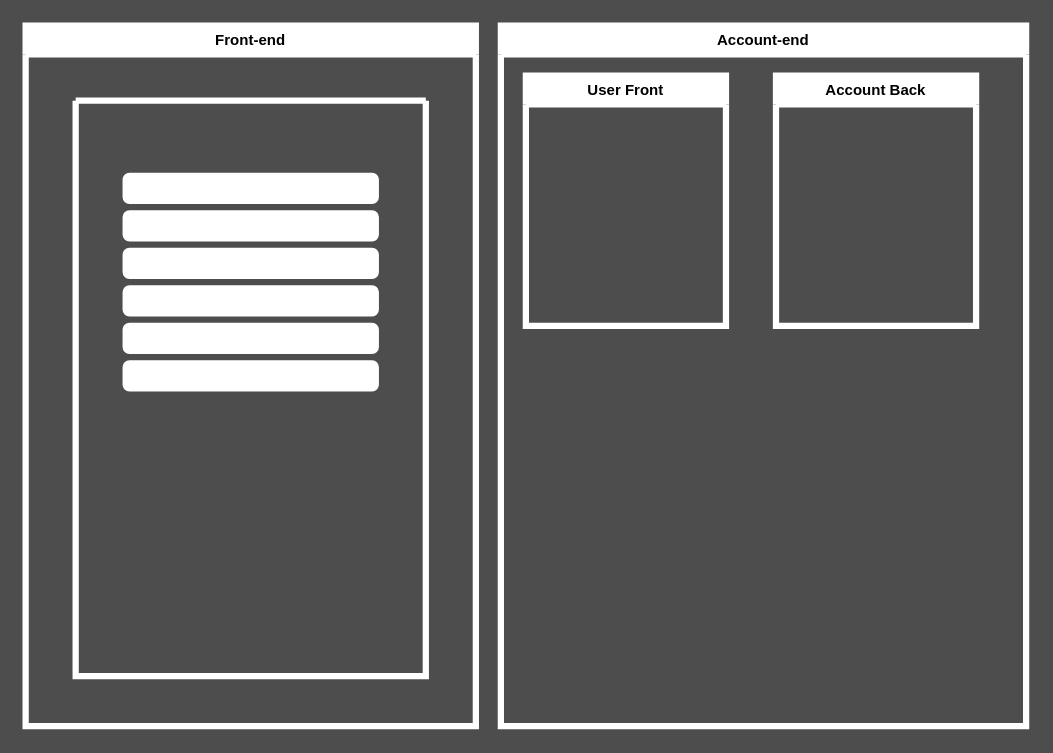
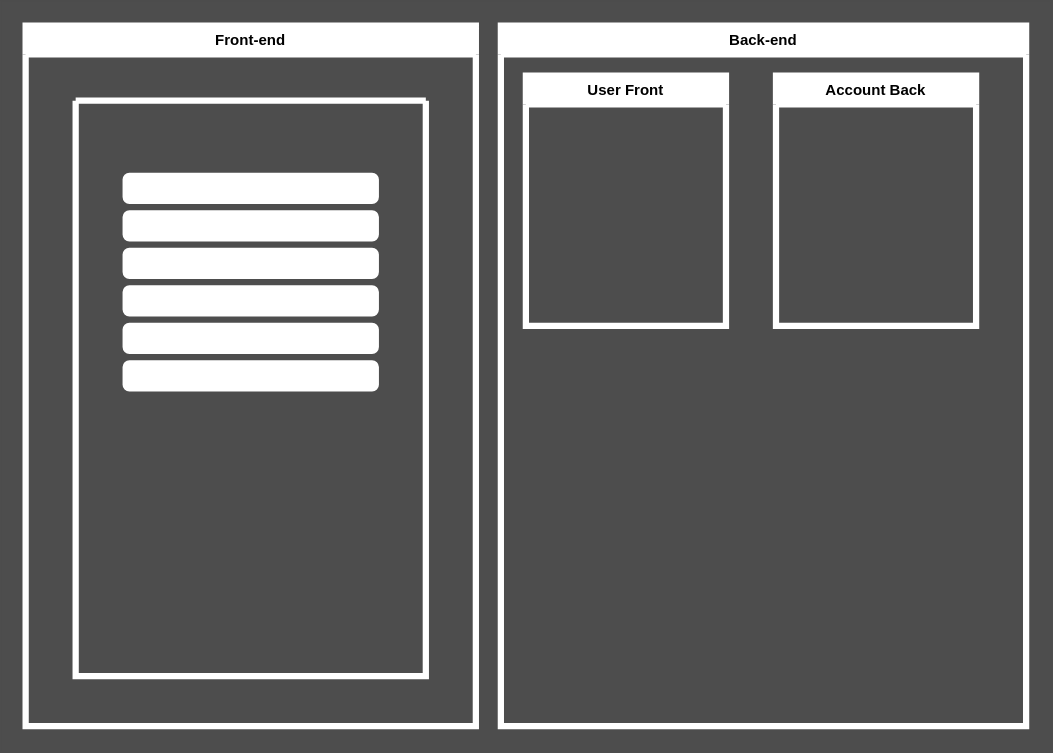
(763, 41) -> (763, 41)
